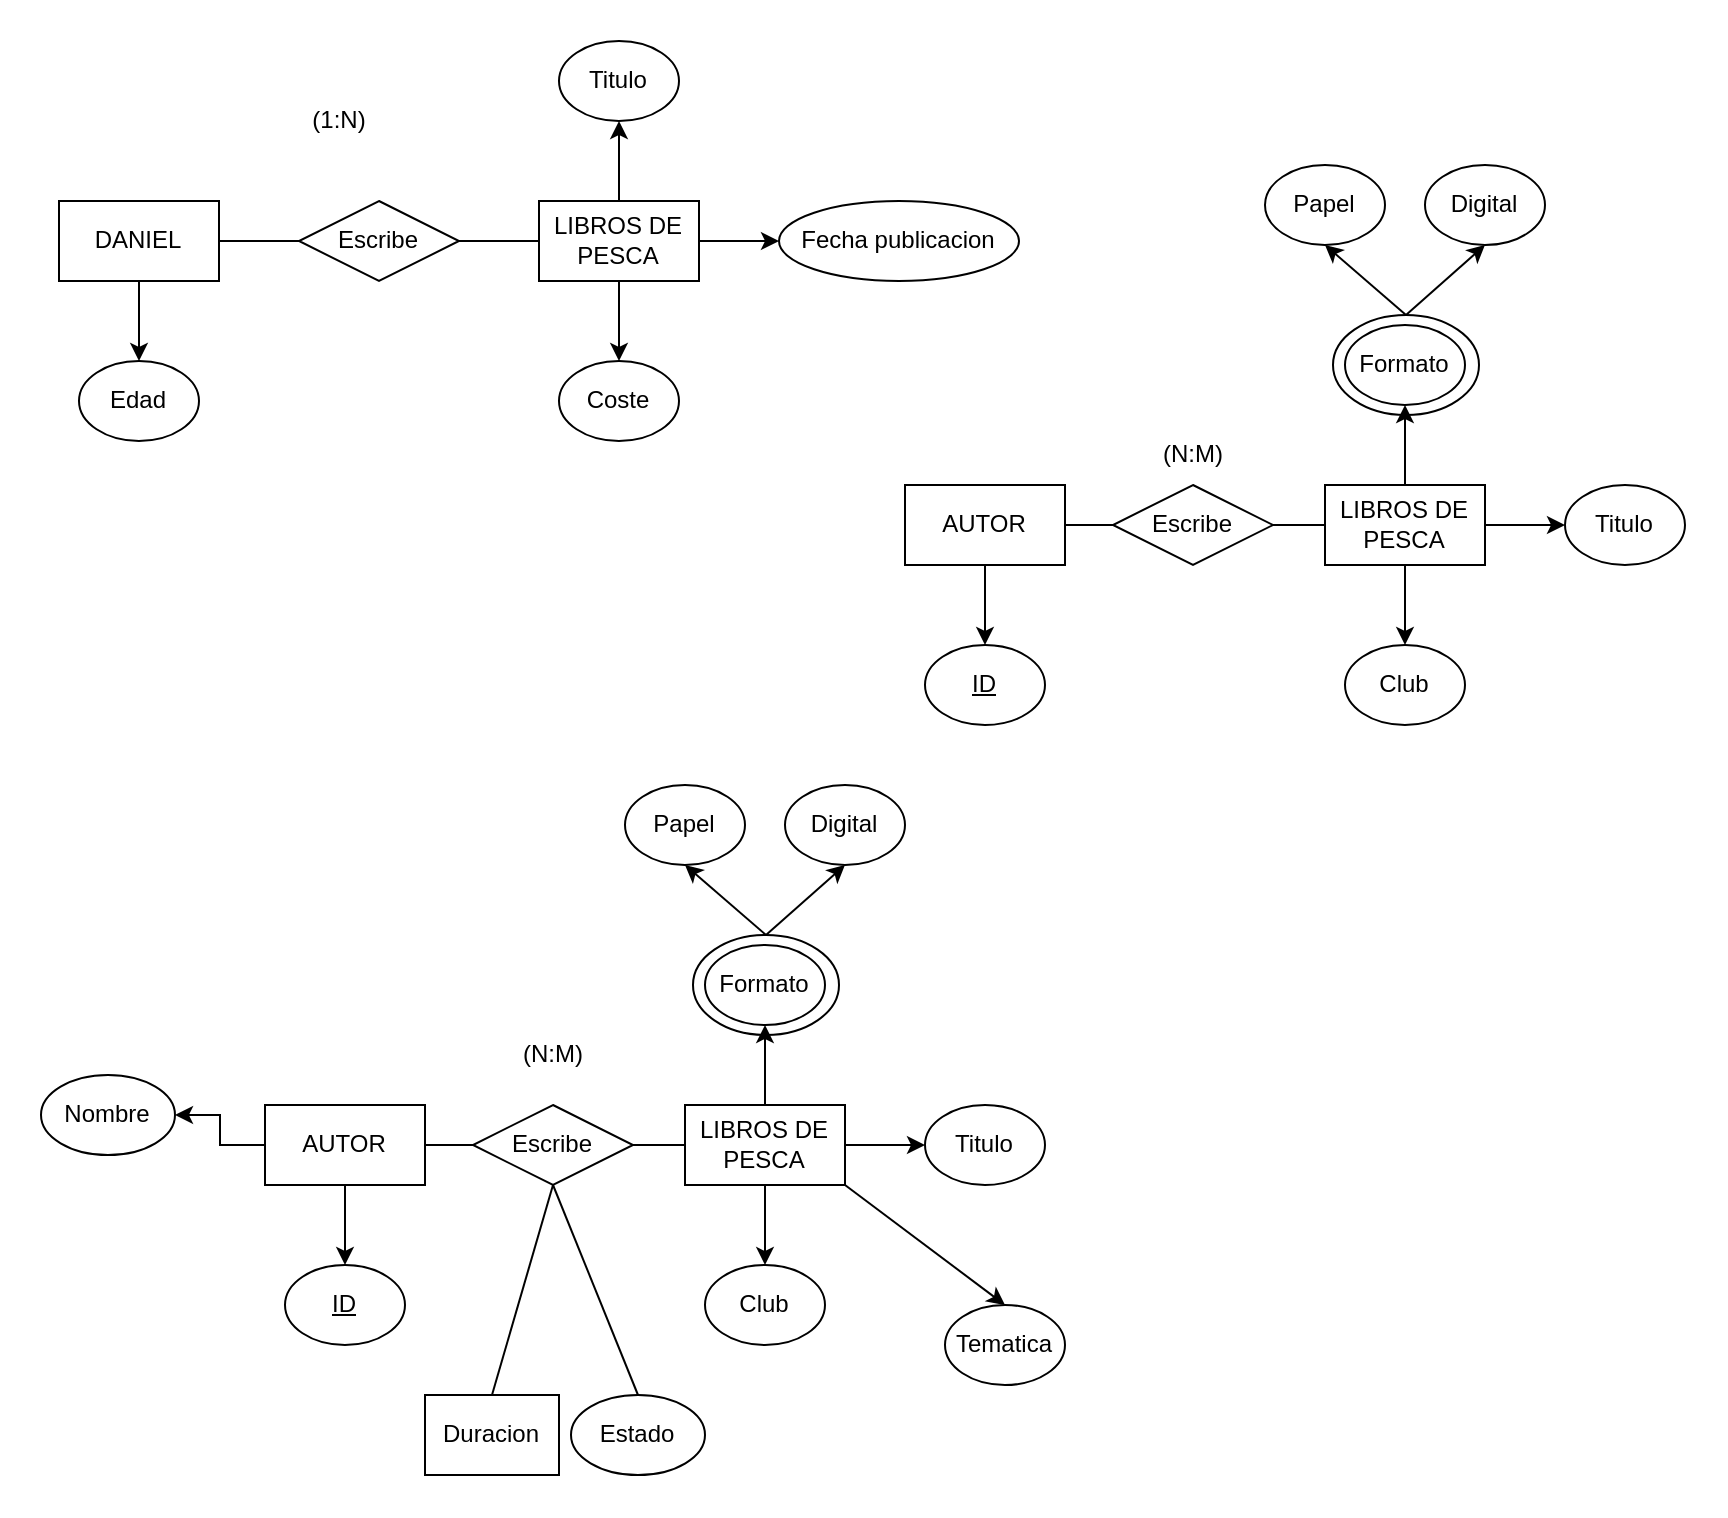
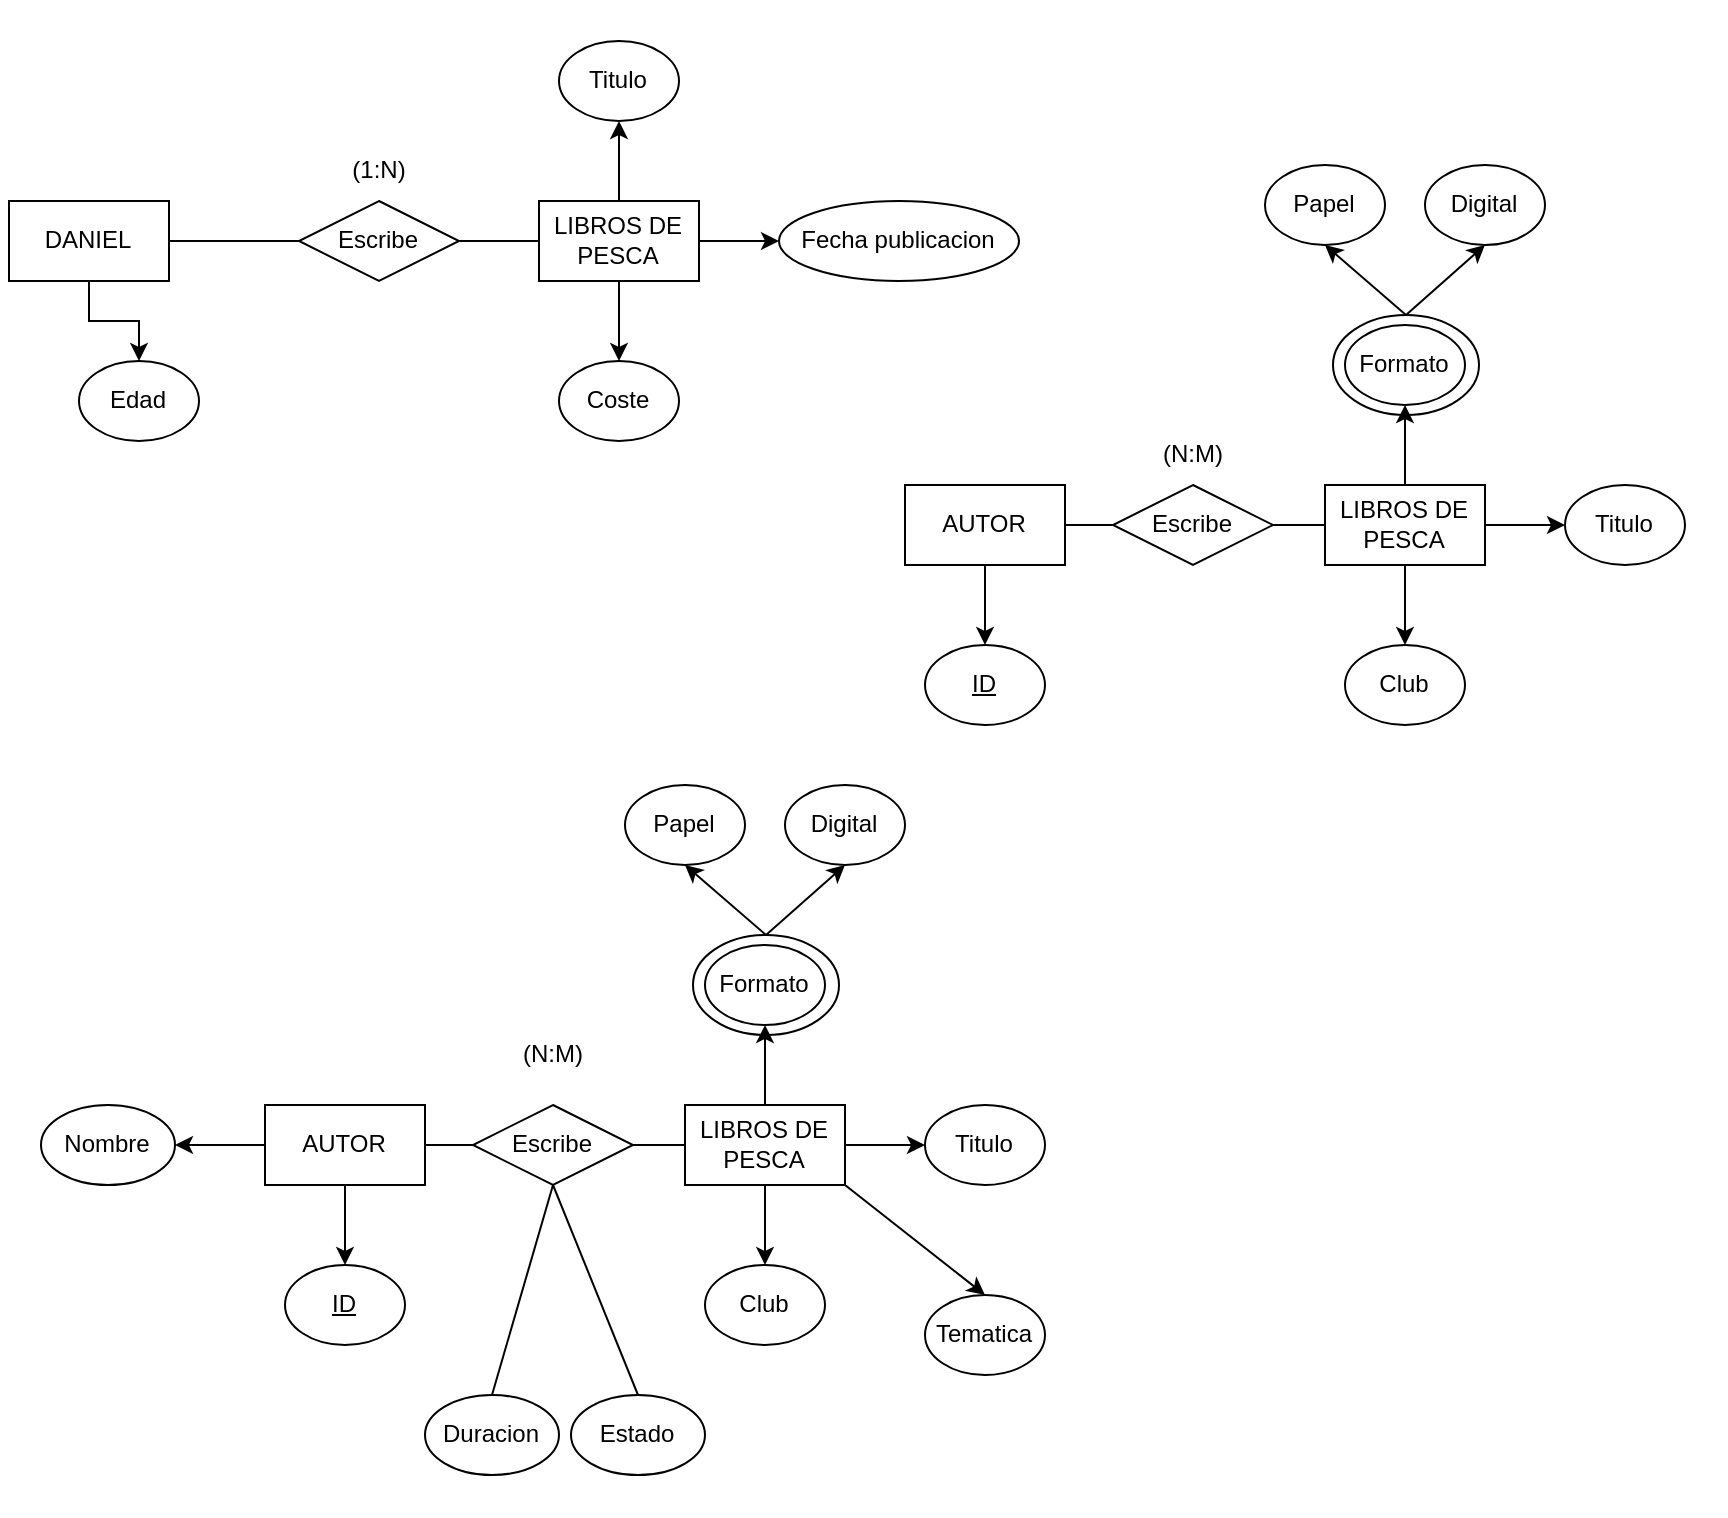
(339, 121) -> (379, 171)
(139, 241) -> (89, 241)
(108, 1115) -> (108, 1145)
(1005, 1345) -> (985, 1335)
(492, 1435) -> (492, 1435)
